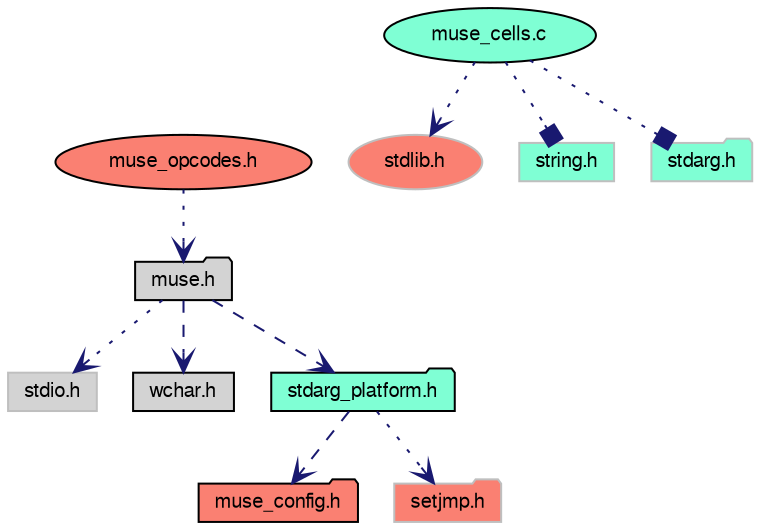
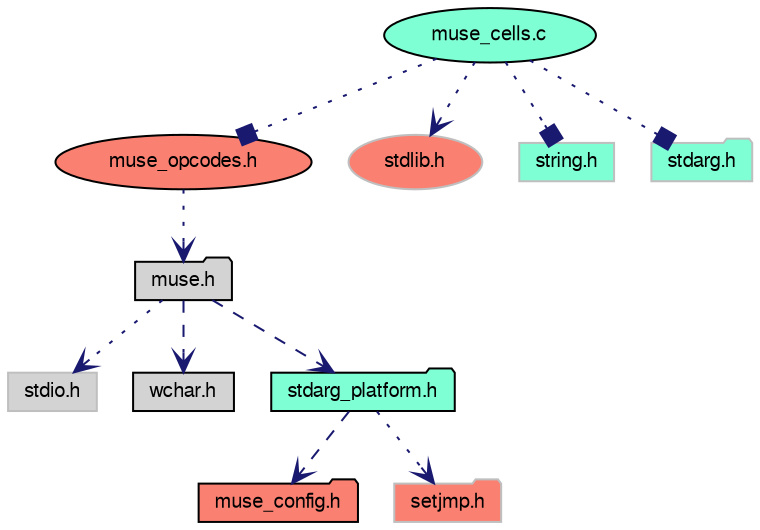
none -> (348, 94)
